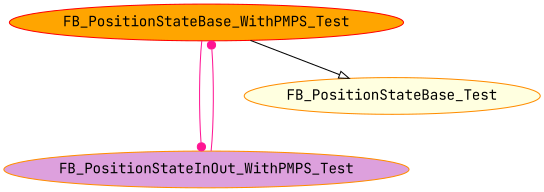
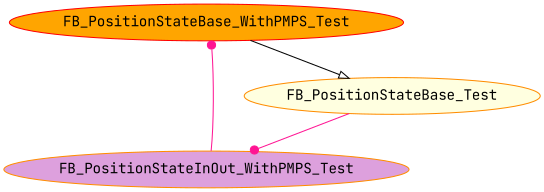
(200, 92) -> (304, 131)
